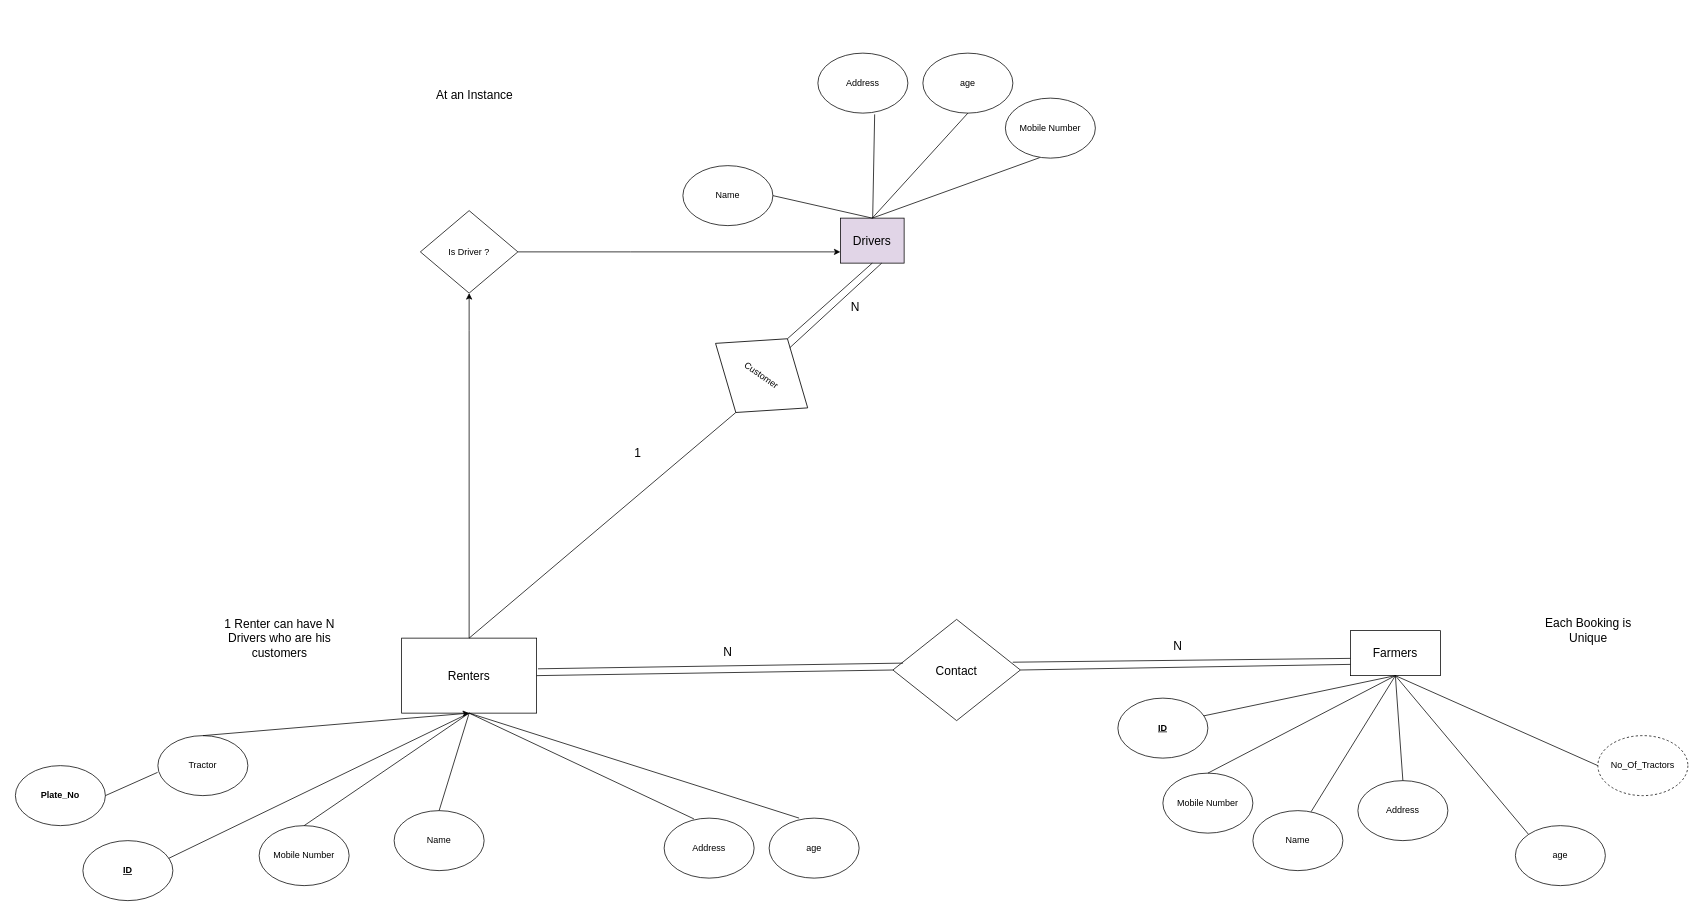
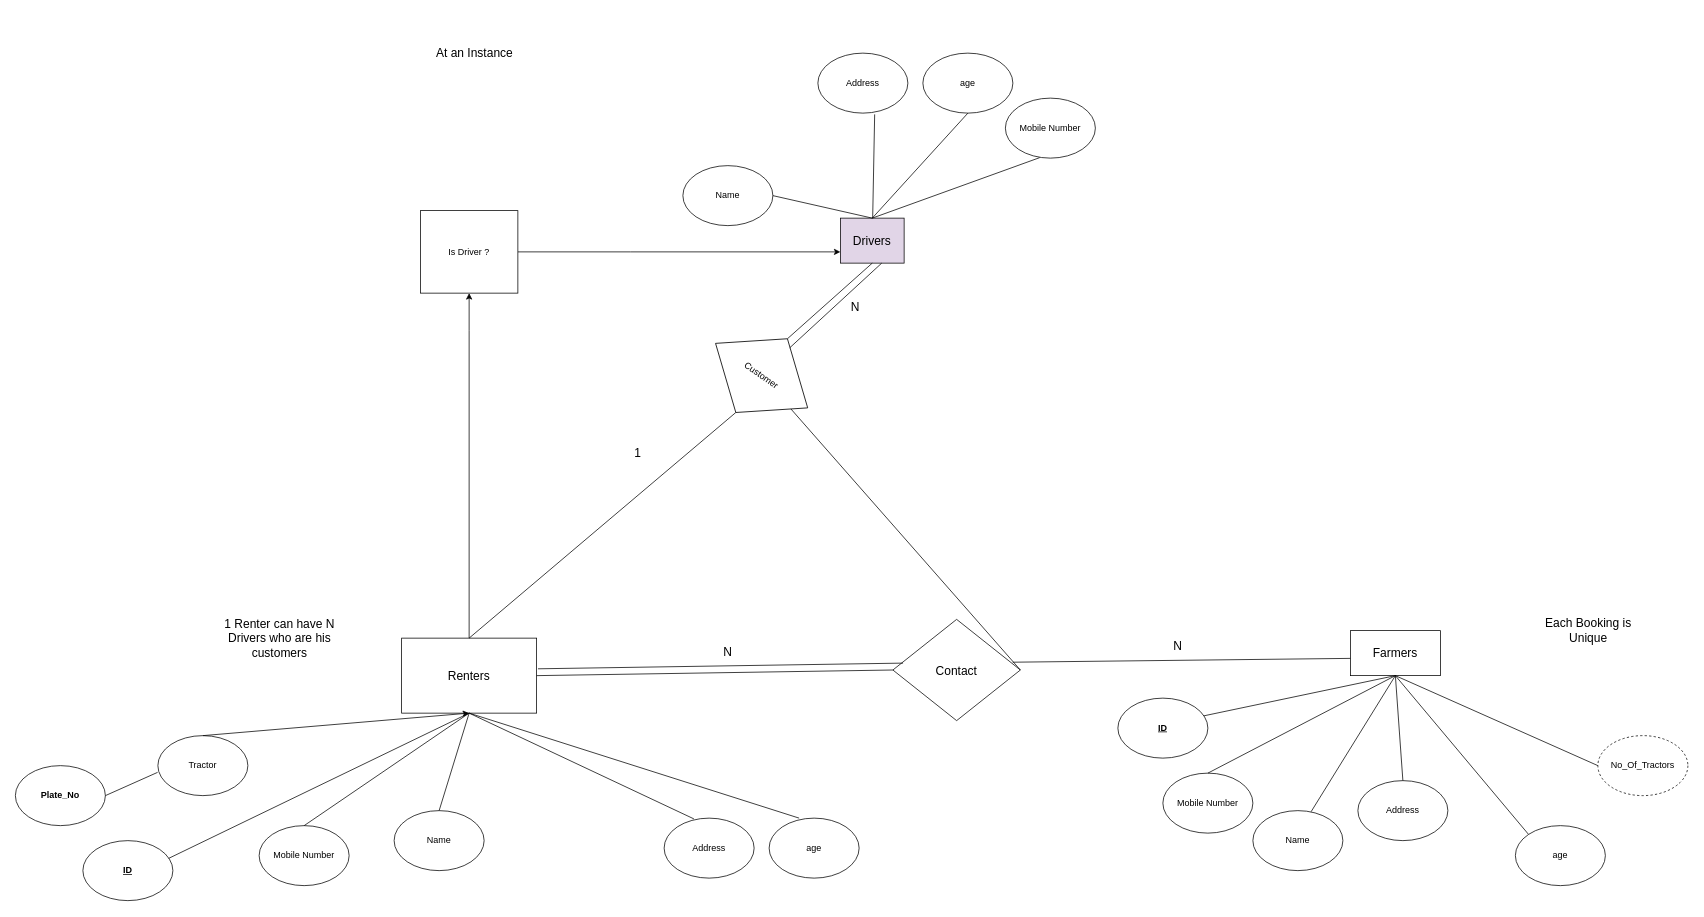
(475, 94) -> (475, 53)
(469, 252) -> (469, 252)
(1185, 667) -> (906, 540)
